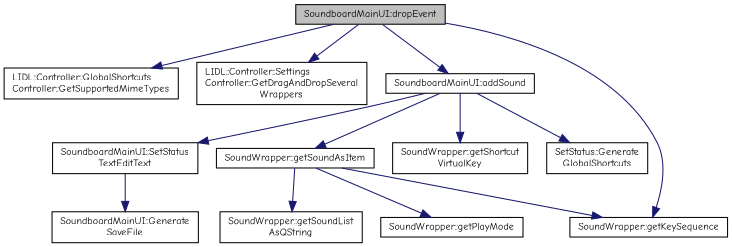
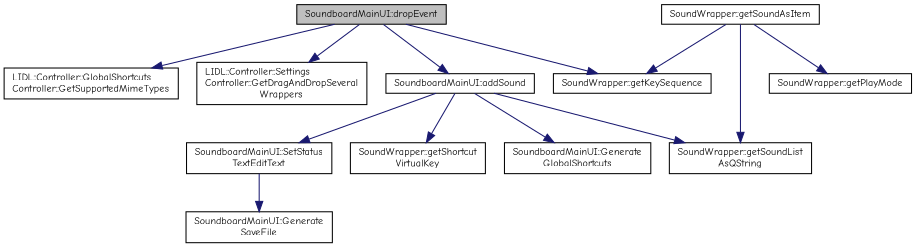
(383, 119) -> (584, 117)
(597, 158) -> (578, 158)
